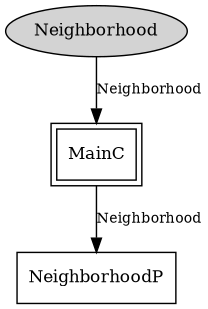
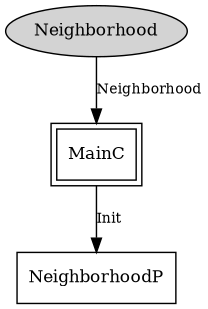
(150, 219) -> (109, 219)
